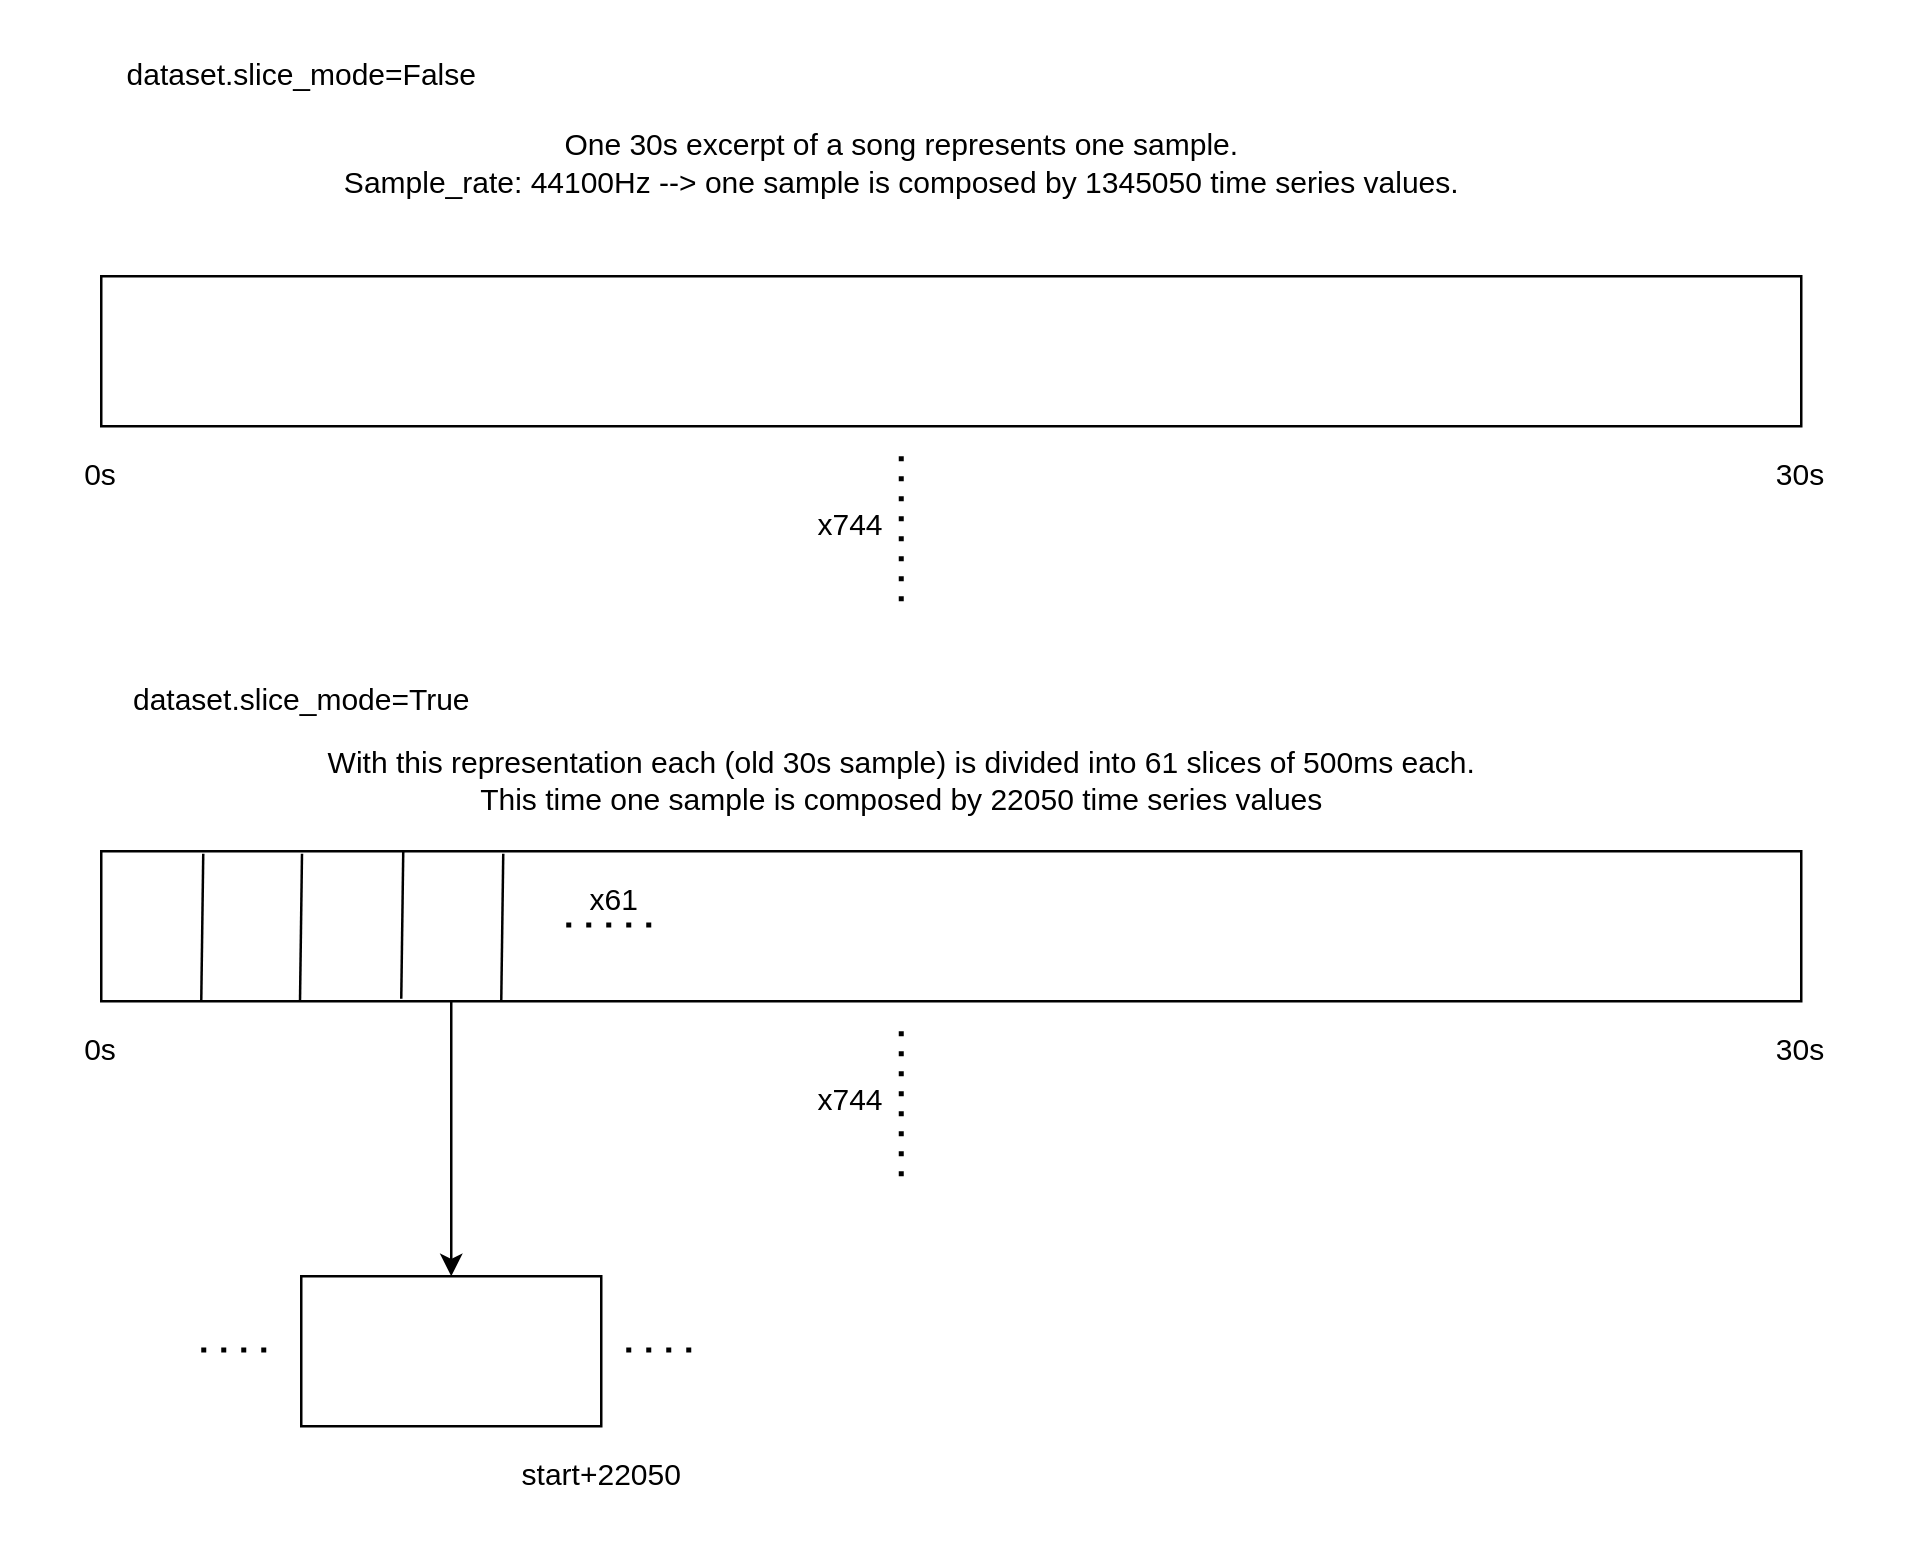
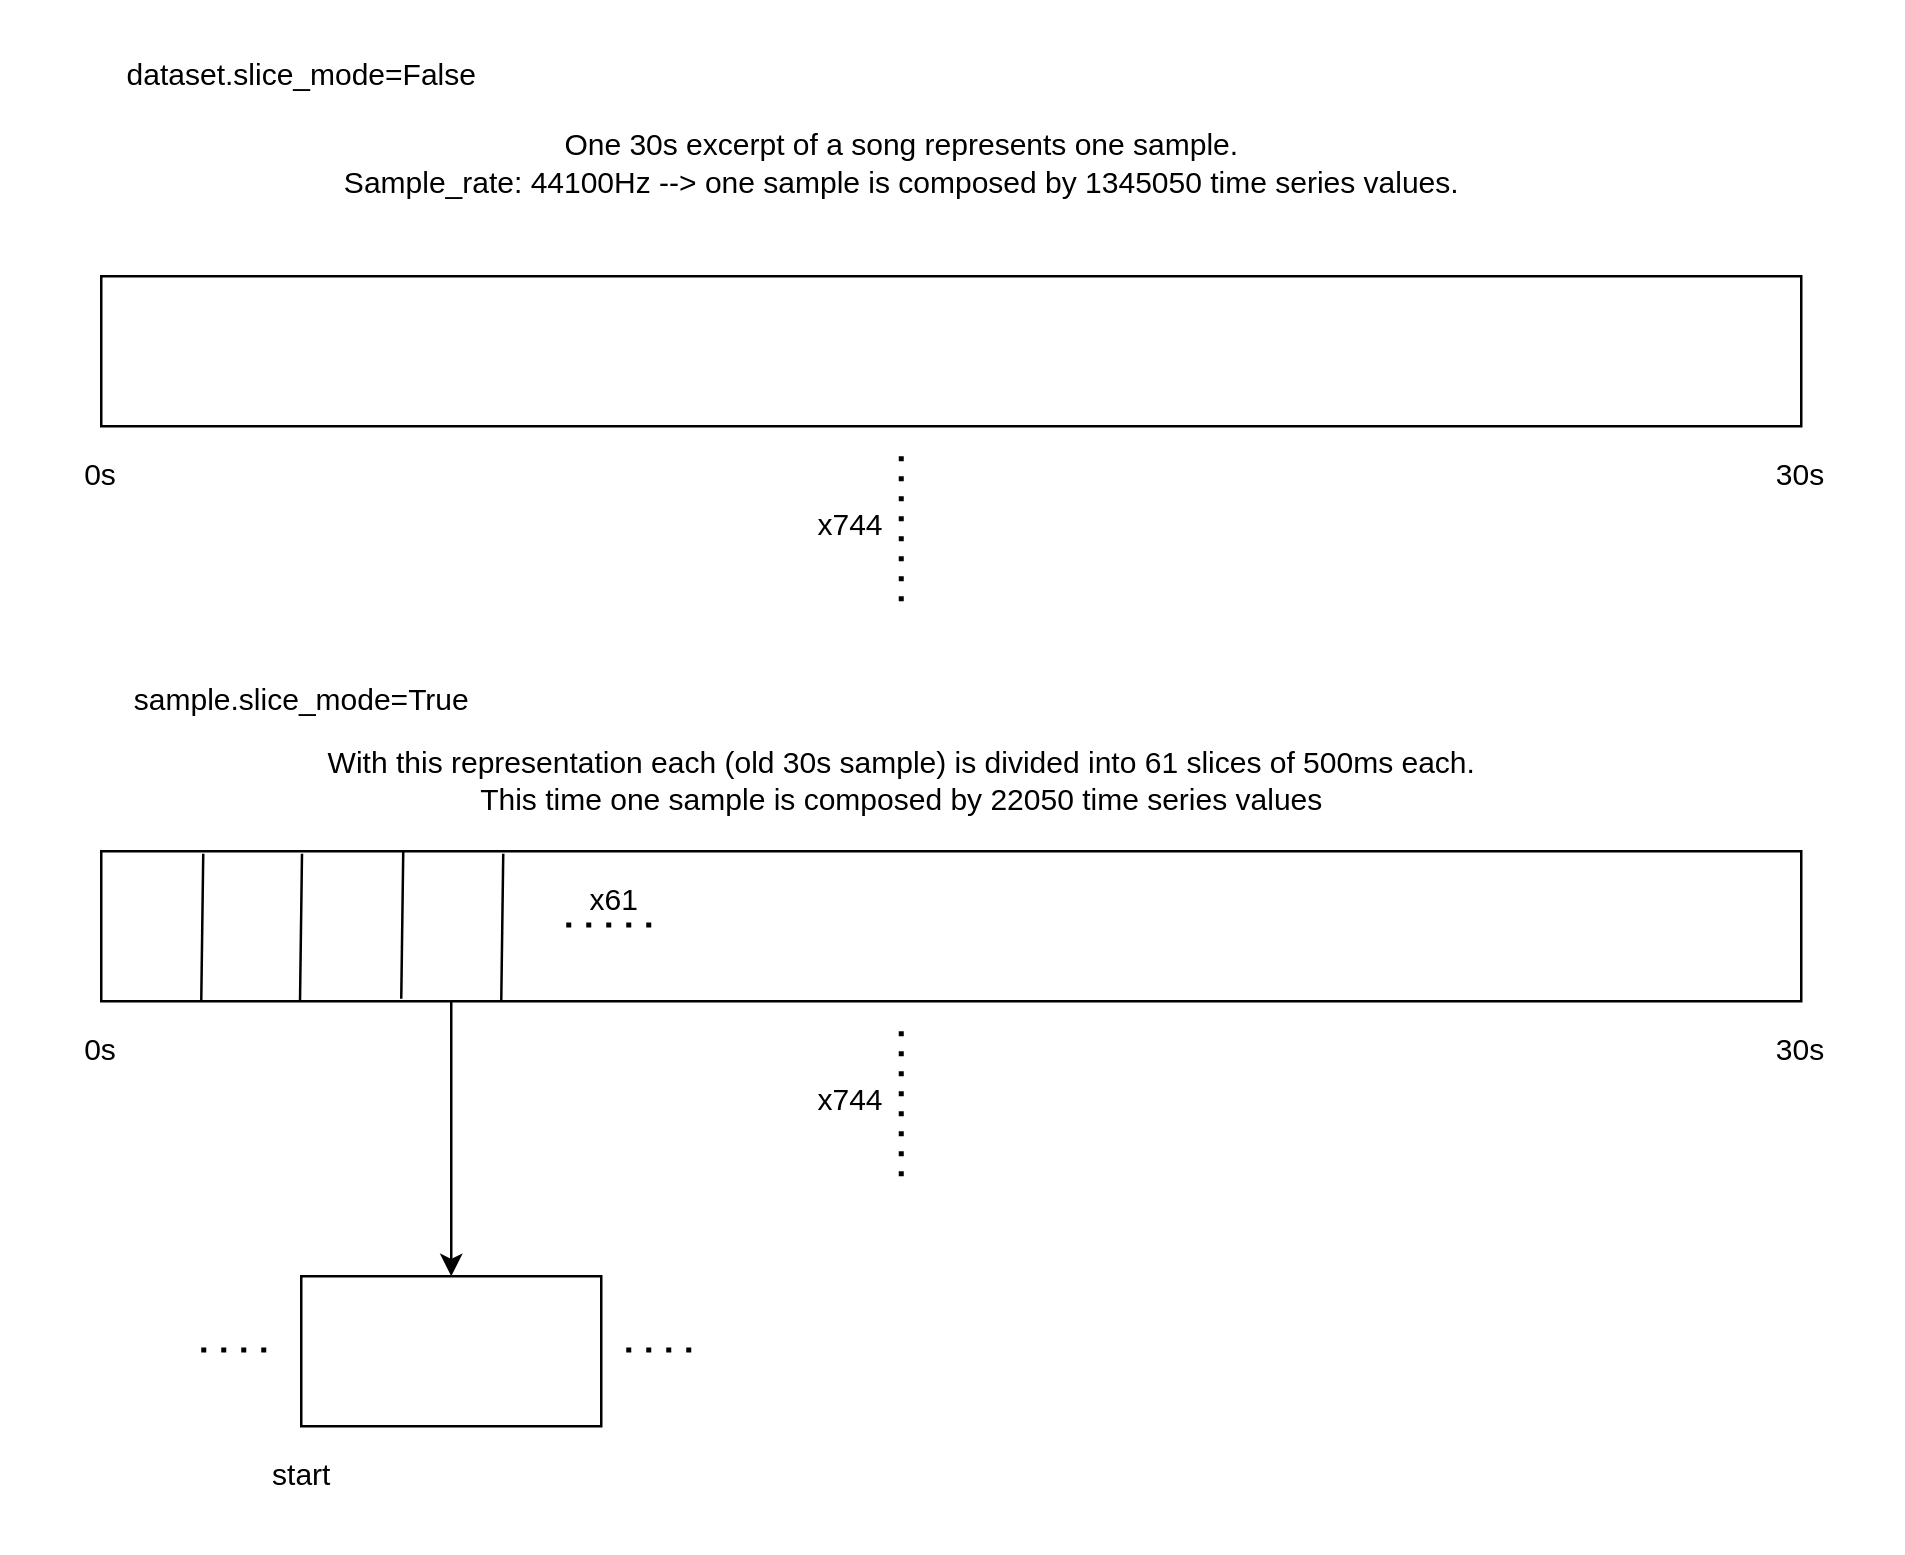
(303, 701) -> (303, 701)
none -> (301, 1476)
(601, 1476) -> none
